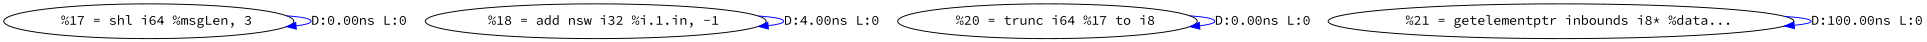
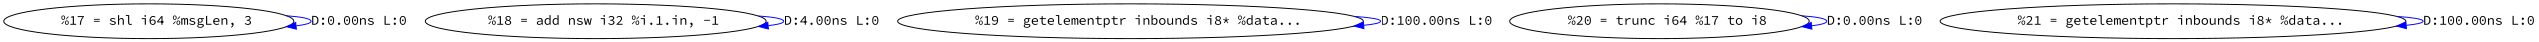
none -> (1130, 21)
